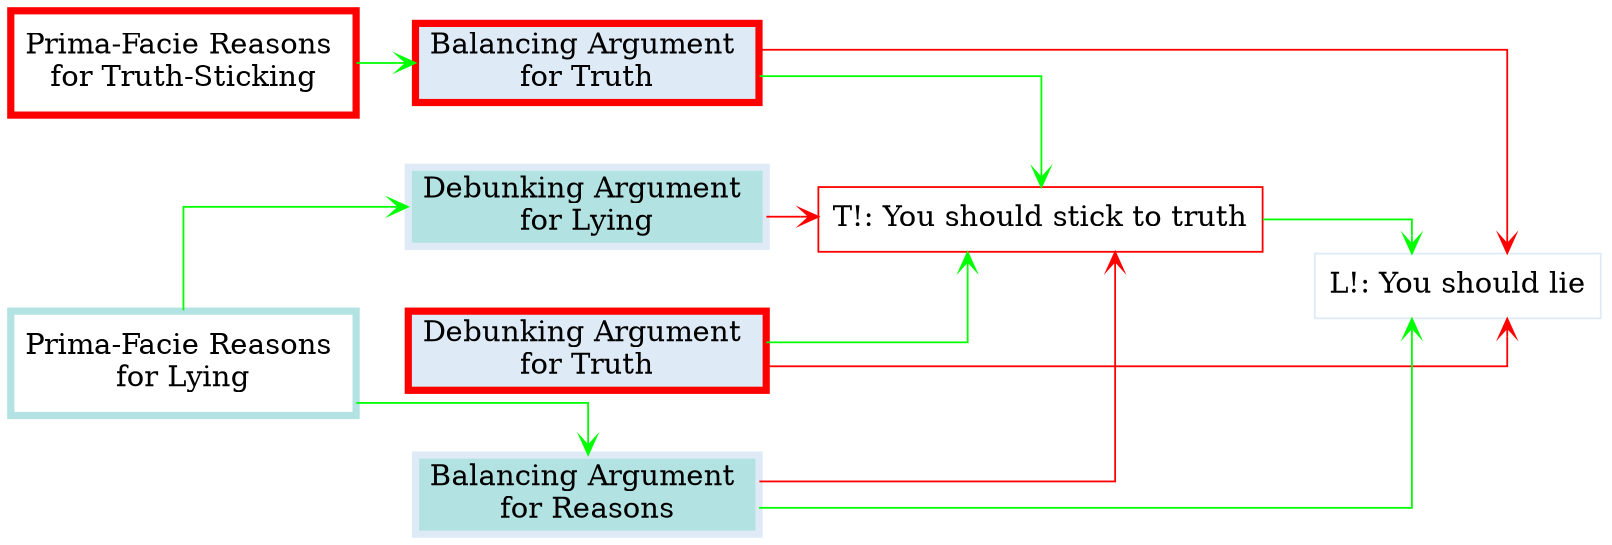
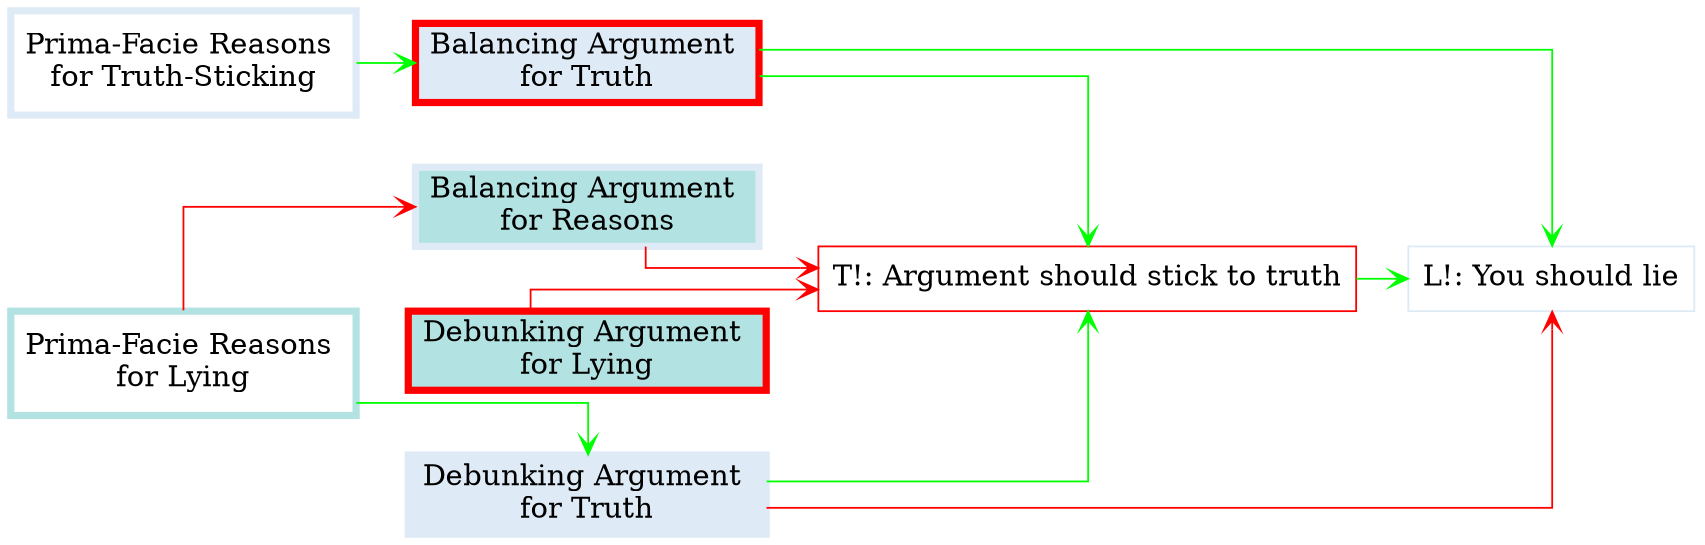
(1226, 50) -> (1245, 50)
(183, 63) -> (183, 63)
(235, 207) -> (489, 403)
(587, 207) -> (587, 351)
(1040, 219) -> (1087, 279)
(587, 351) -> (587, 495)
(489, 403) -> (239, 207)
(1171, 508) -> none
